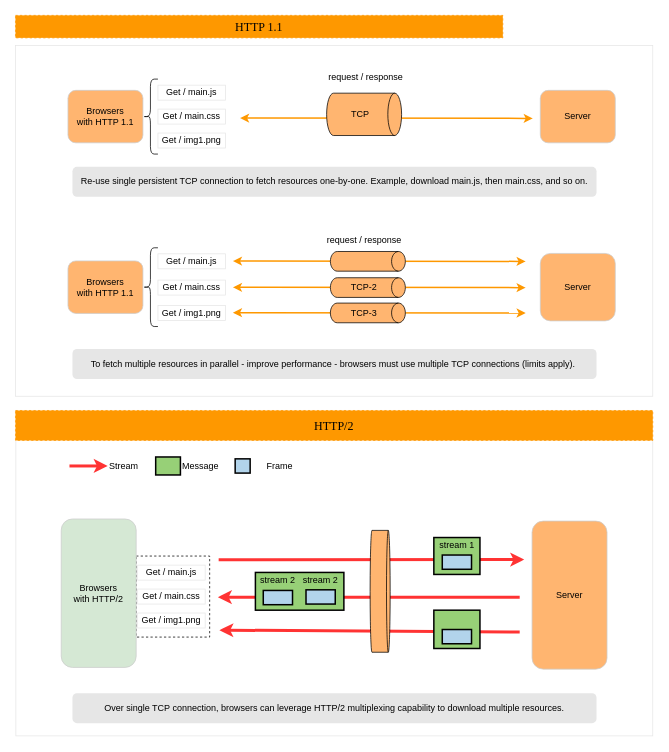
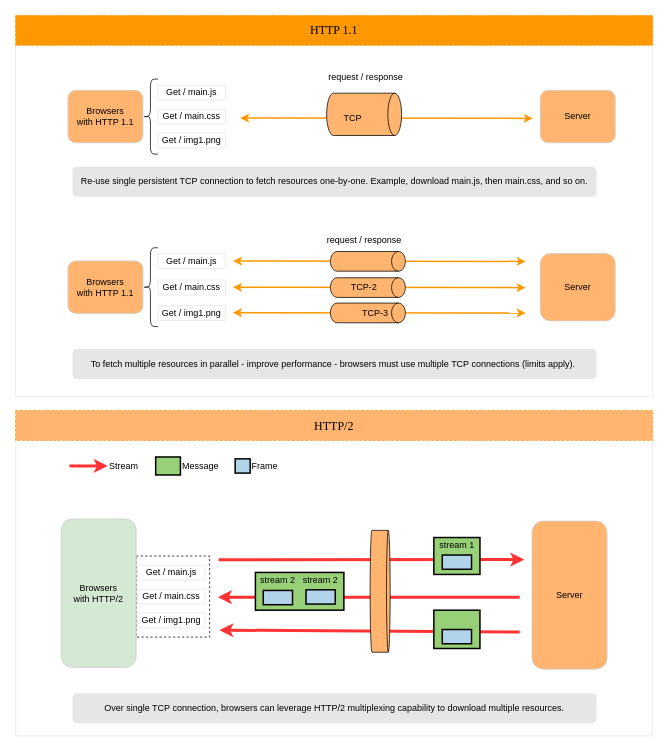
(259, 27) -> (334, 30)
(360, 114) -> (353, 118)
(364, 313) -> (375, 313)
(334, 426) -> (334, 426)
(280, 466) -> (265, 466)
